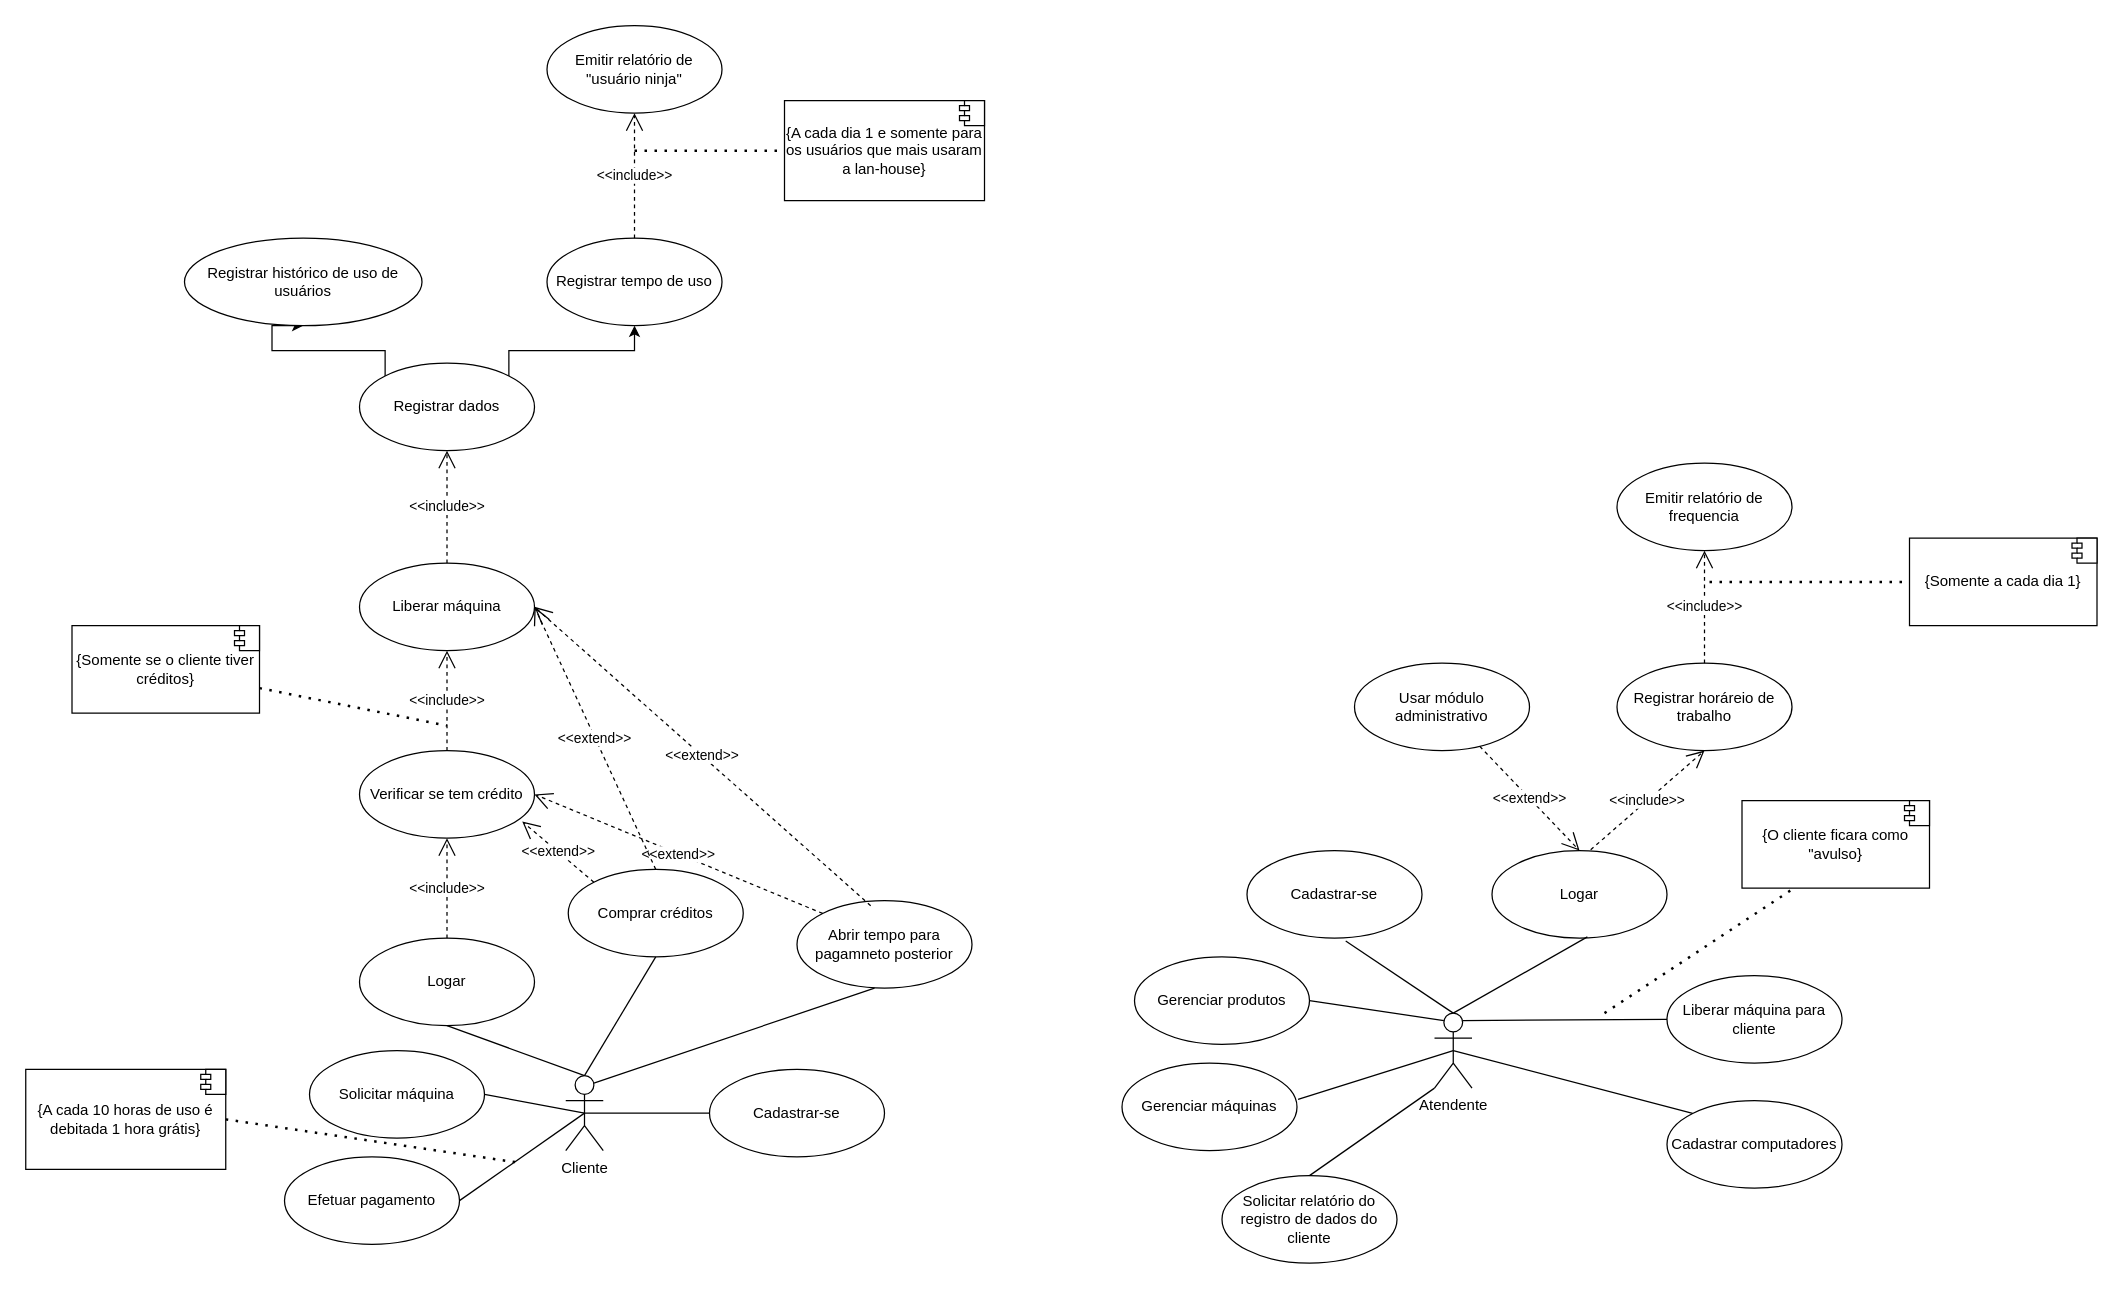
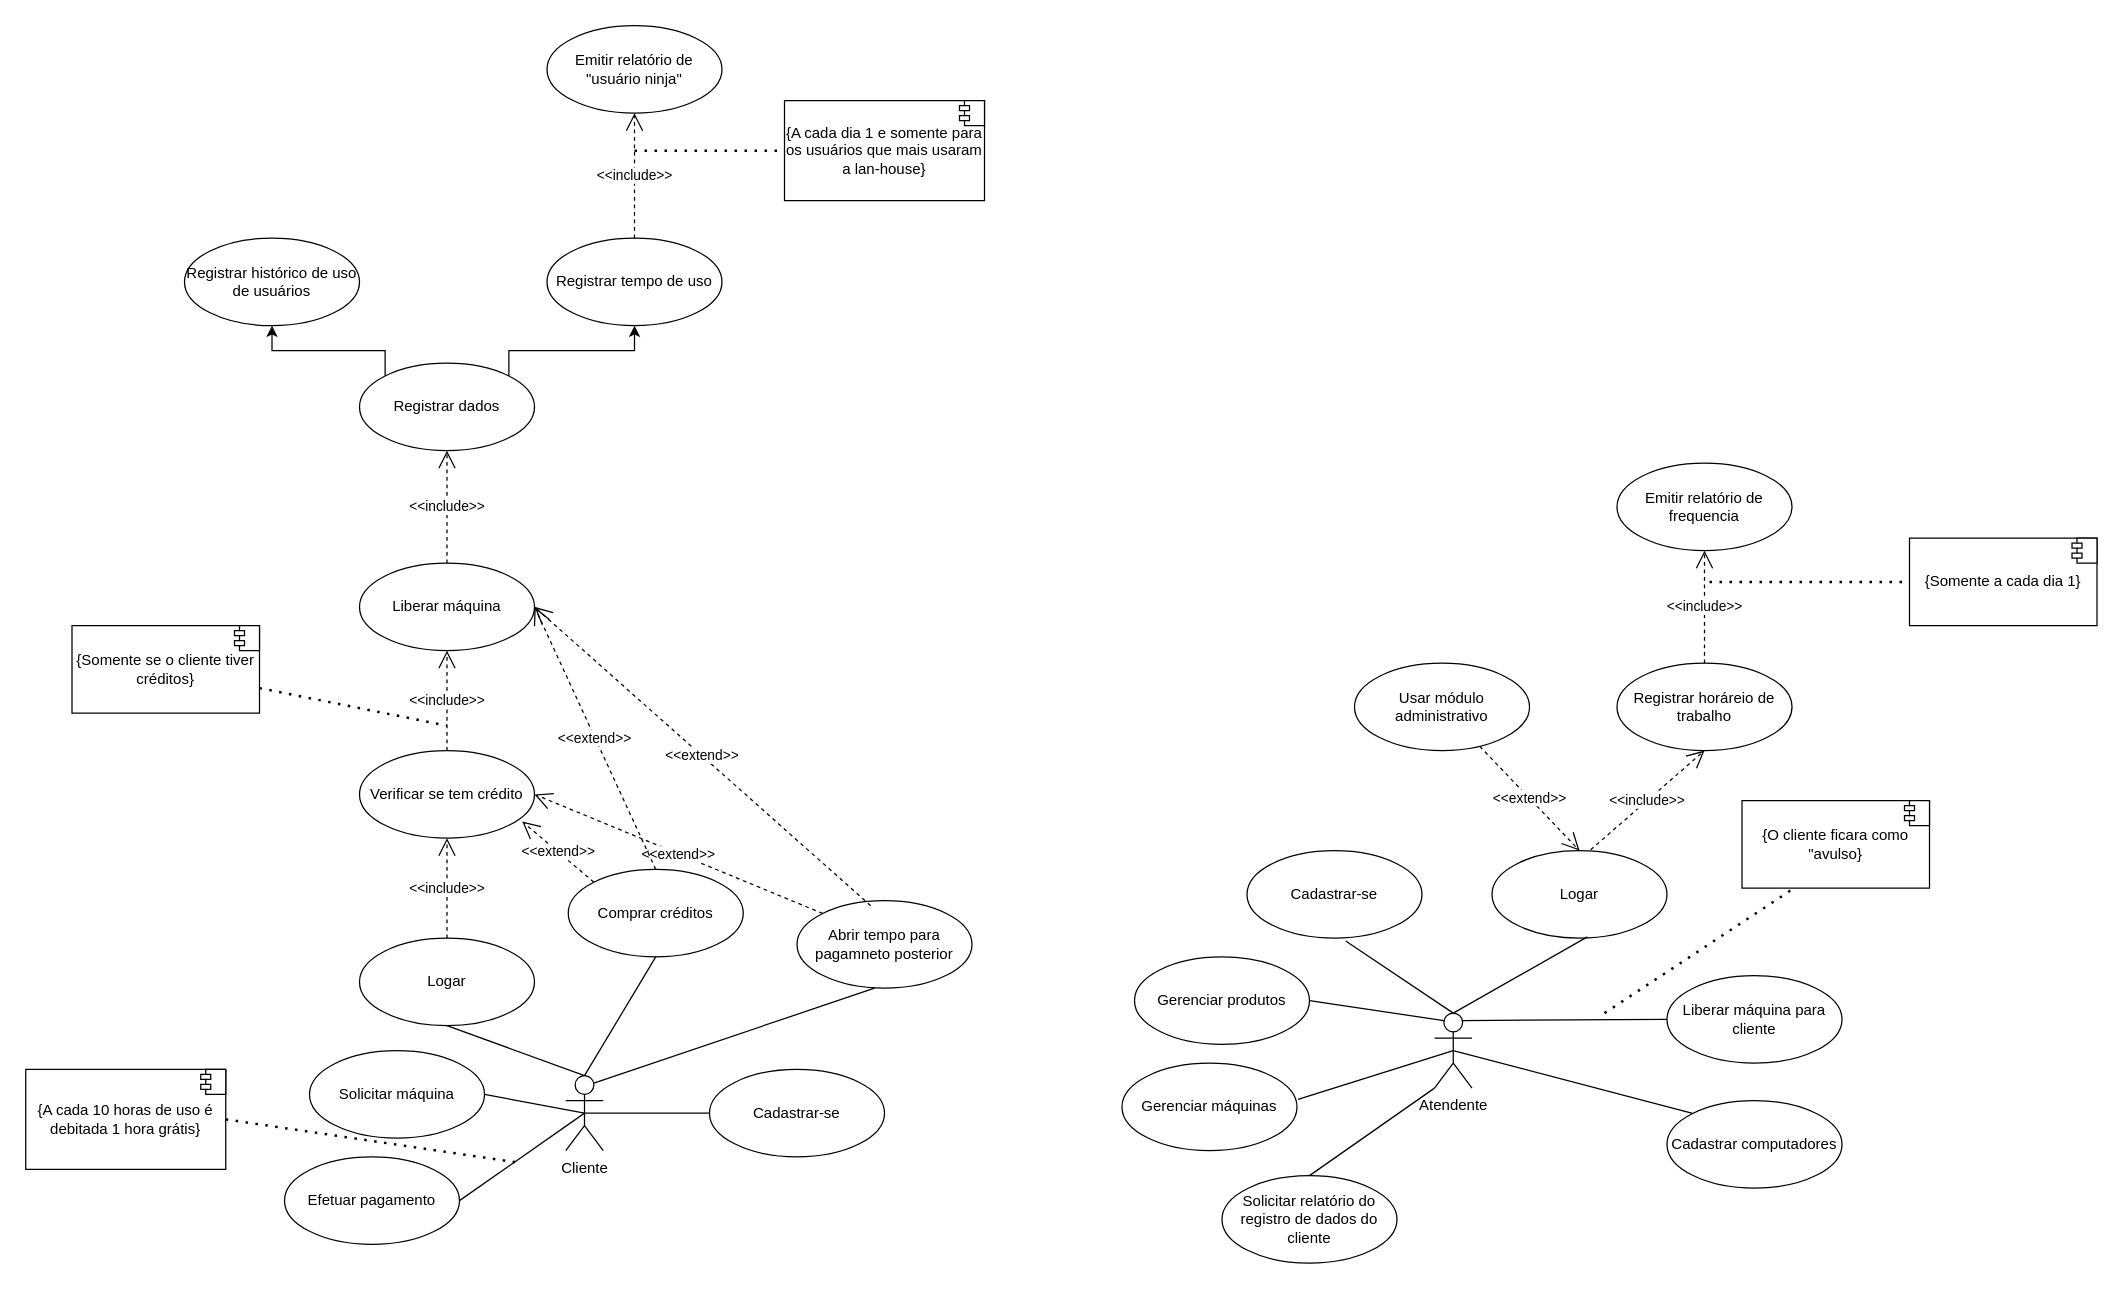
(303, 282) -> (272, 282)
